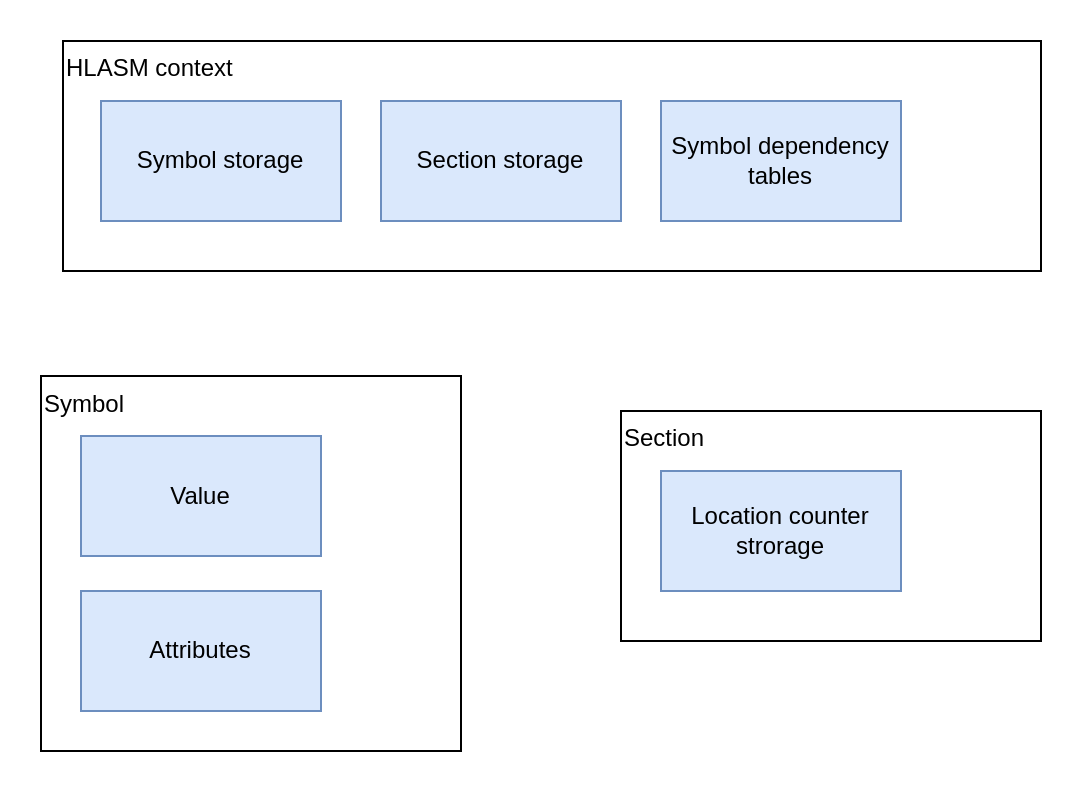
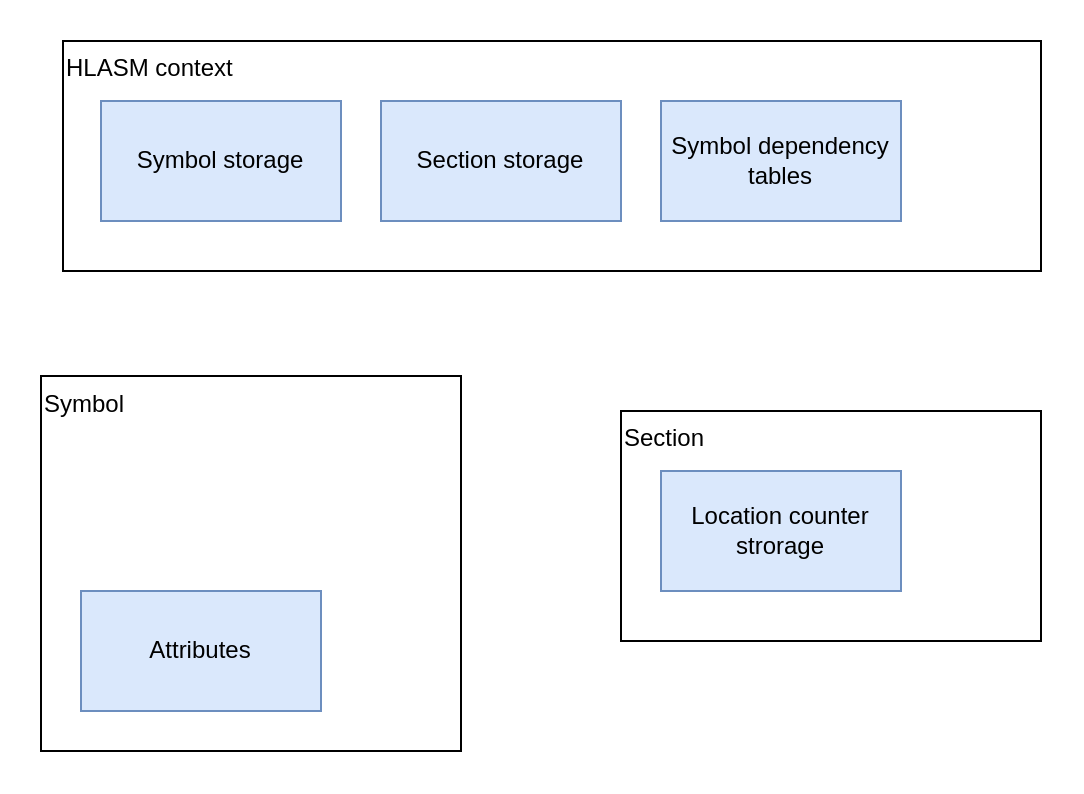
(201, 496) -> none
